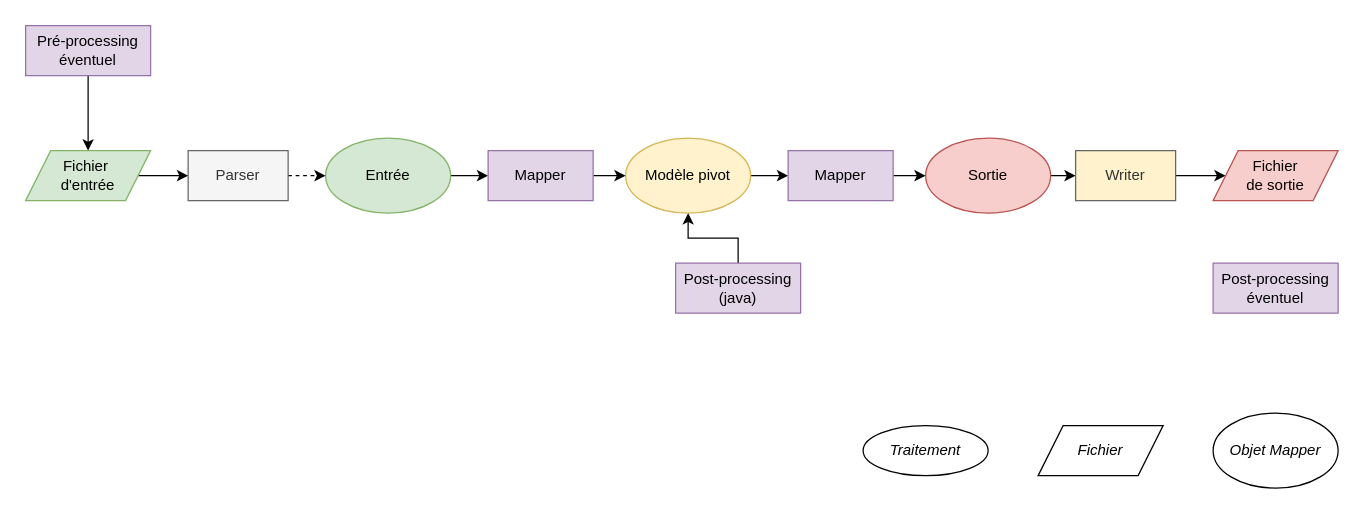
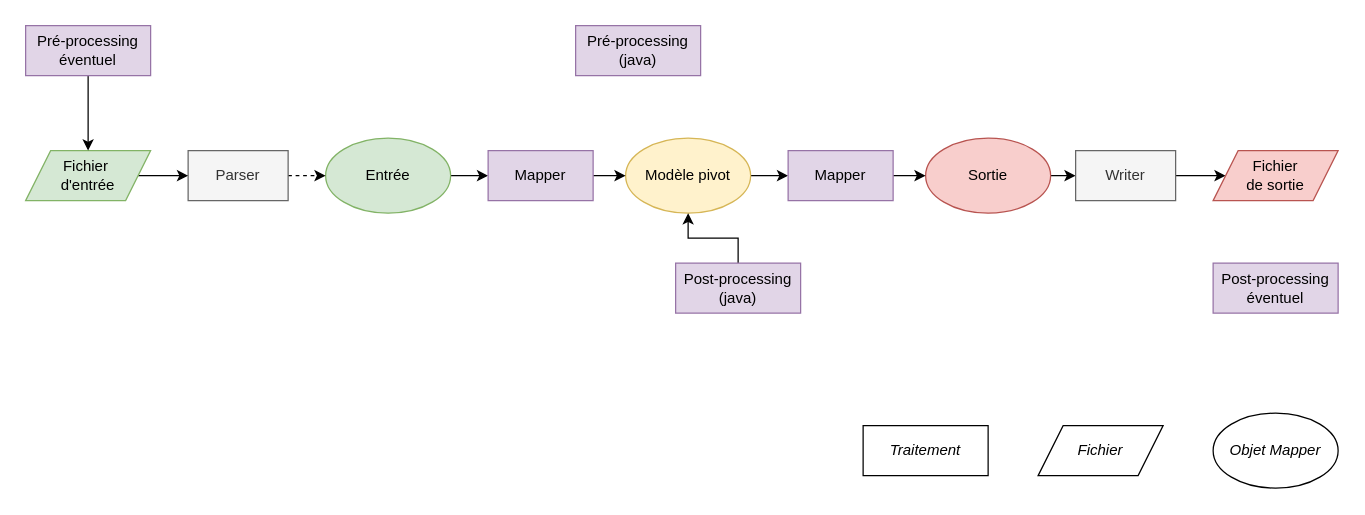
none -> (638, 51)
(1126, 176) -> (1126, 176)
(926, 451) -> (926, 451)
